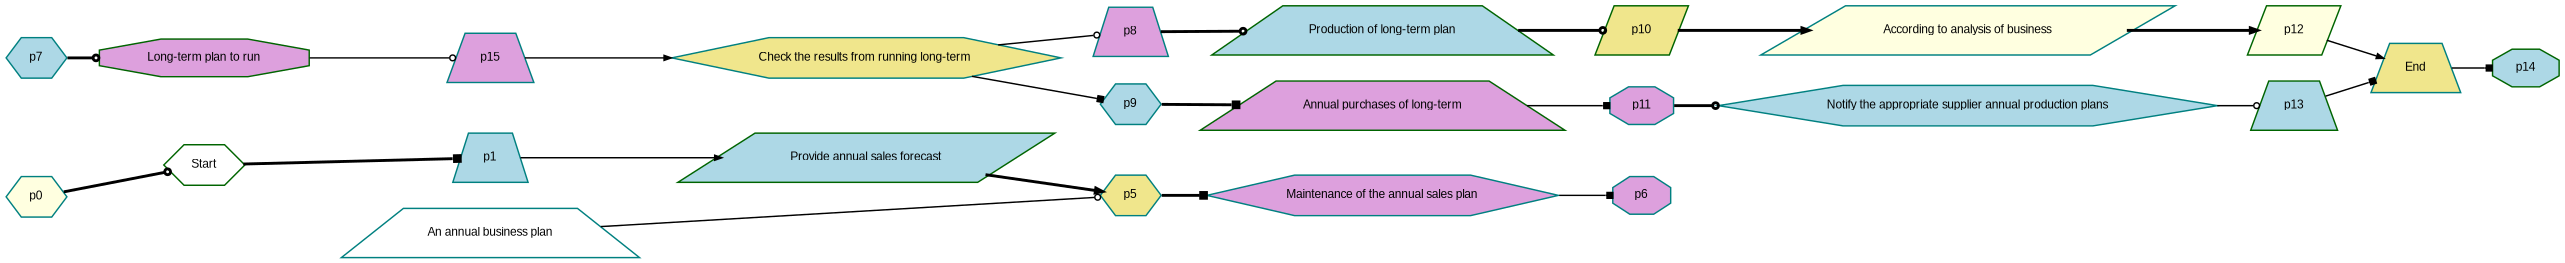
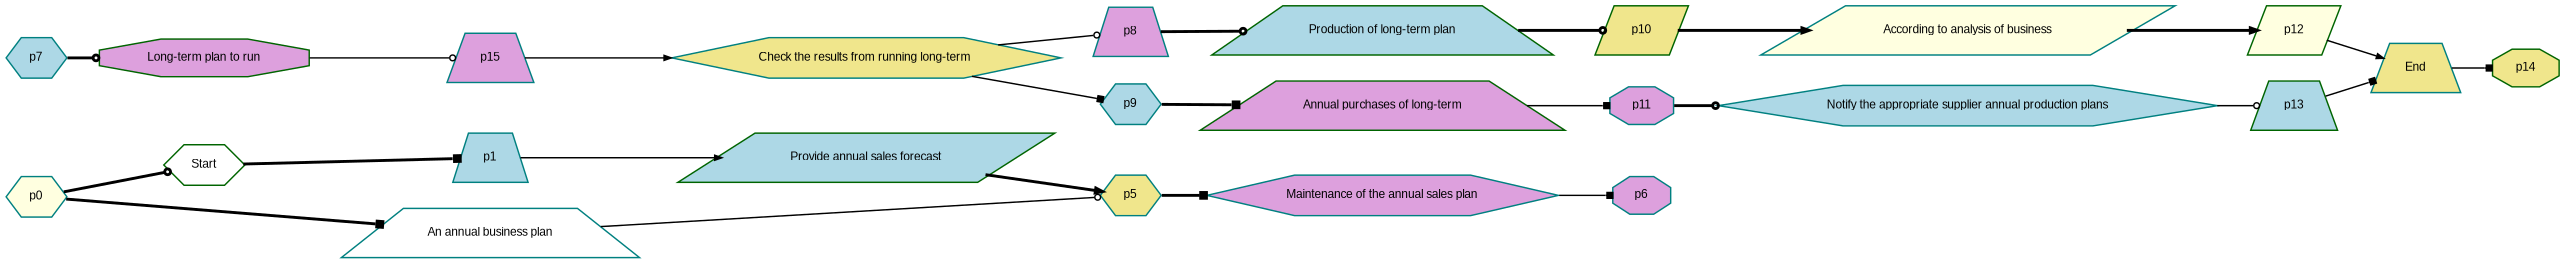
(2526, 68) -> (2526, 68)
none -> (221, 211)
